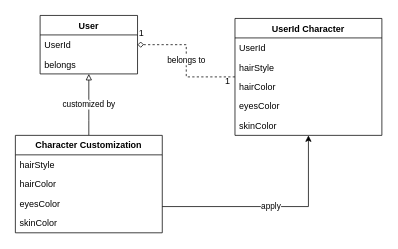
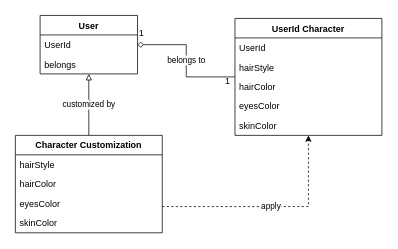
(204, 77) -> (204, 77)
(212, 207) -> (212, 207)
